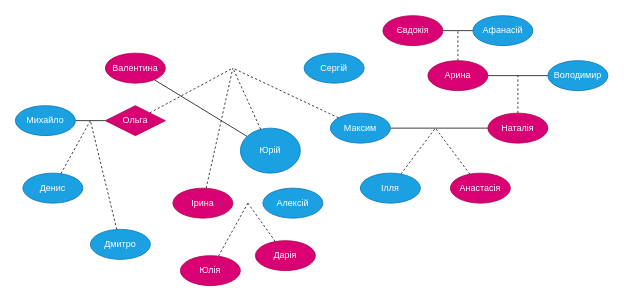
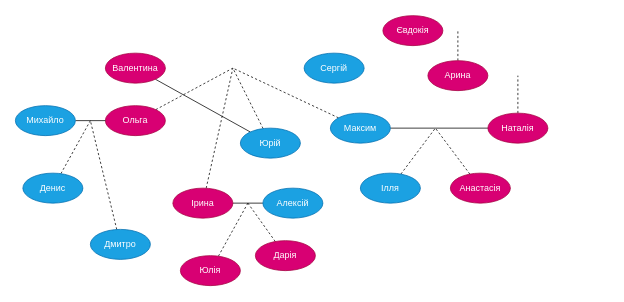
(459, 30) -> none
(503, 30) -> none
(519, 75) -> none
(578, 75) -> none
(135, 120) -> (135, 120)
(270, 150) -> (270, 143)
none -> (250, 203)
